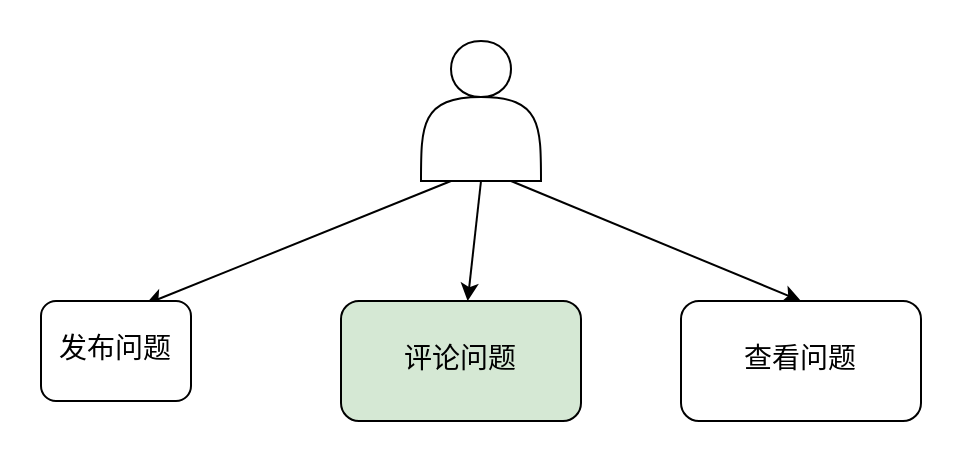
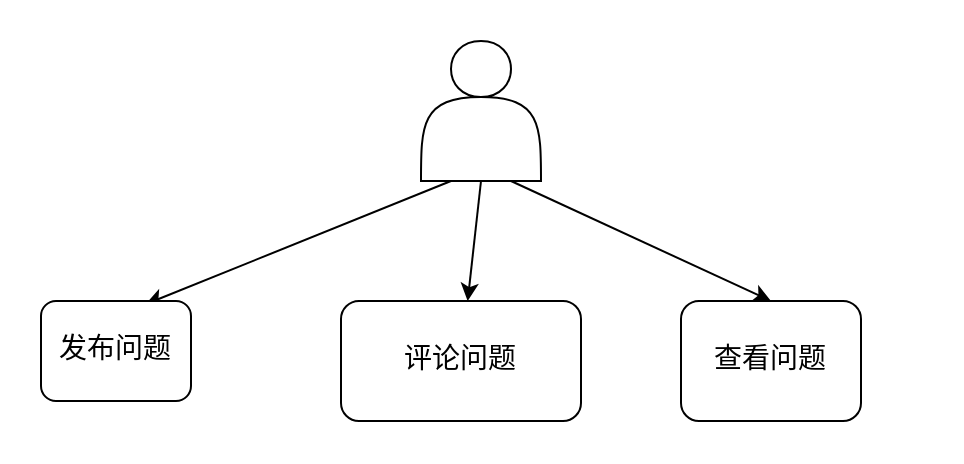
(461, 361) -> (461, 361)
(801, 361) -> (771, 361)
